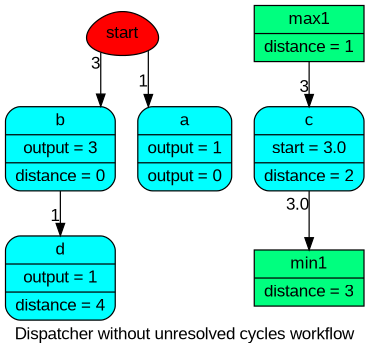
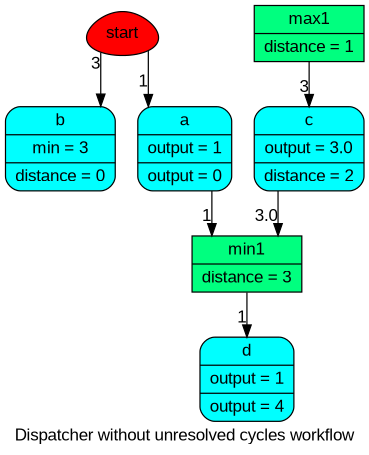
(60, 148) -> (60, 148)
(309, 148) -> (309, 148)
(60, 207) -> (247, 309)
none -> (212, 207)
(60, 305) -> (247, 407)
